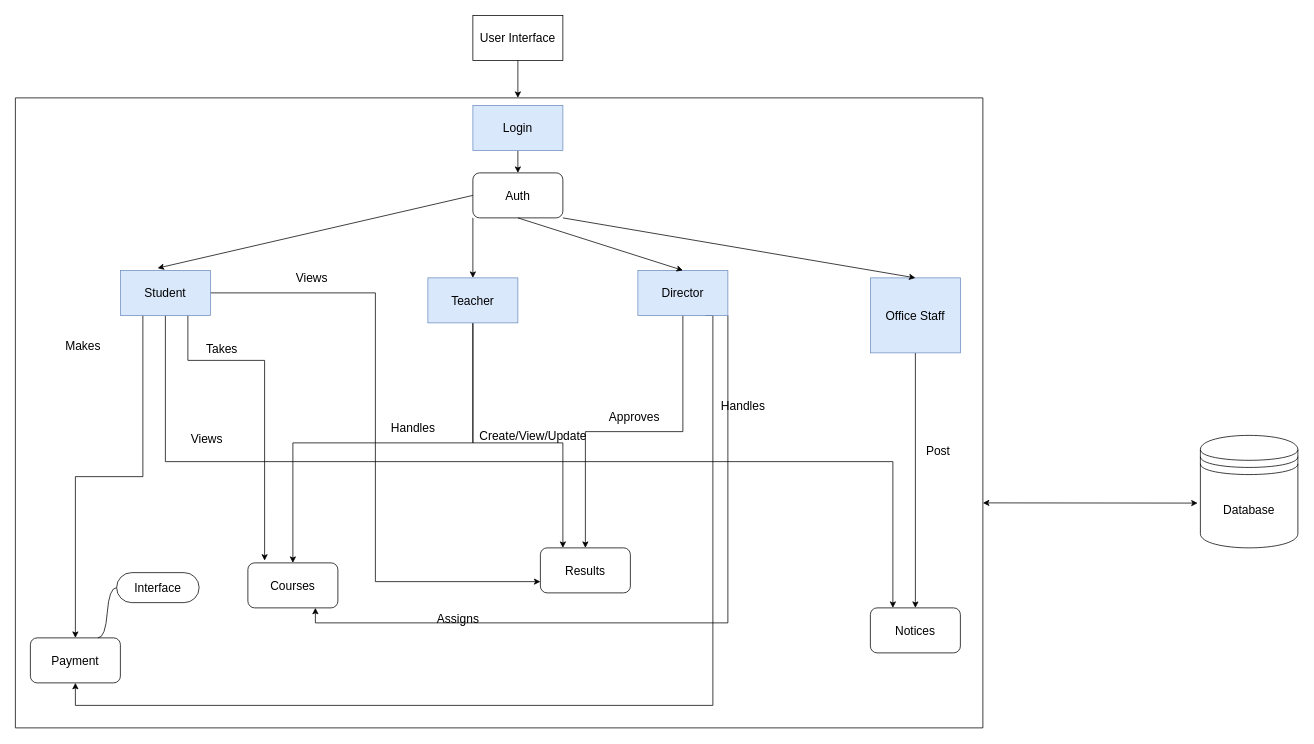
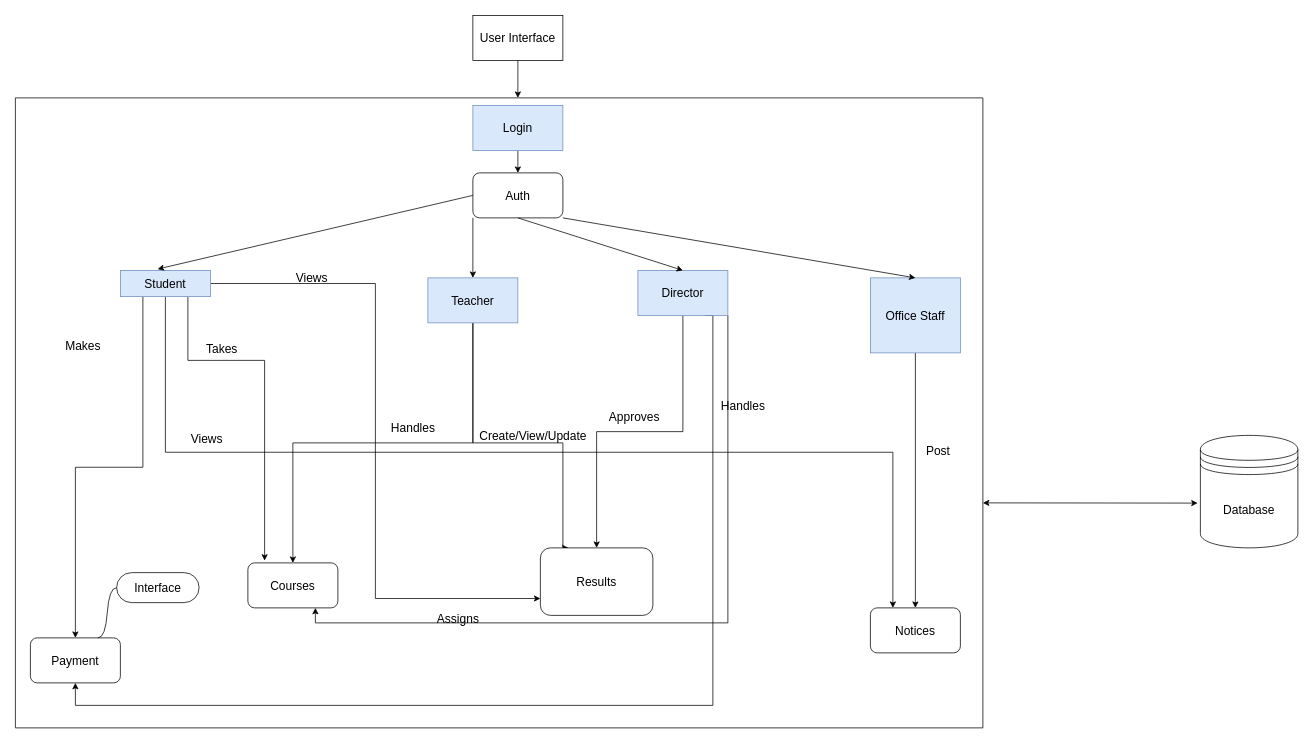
(165, 293) -> (165, 284)
(585, 570) -> (597, 582)
